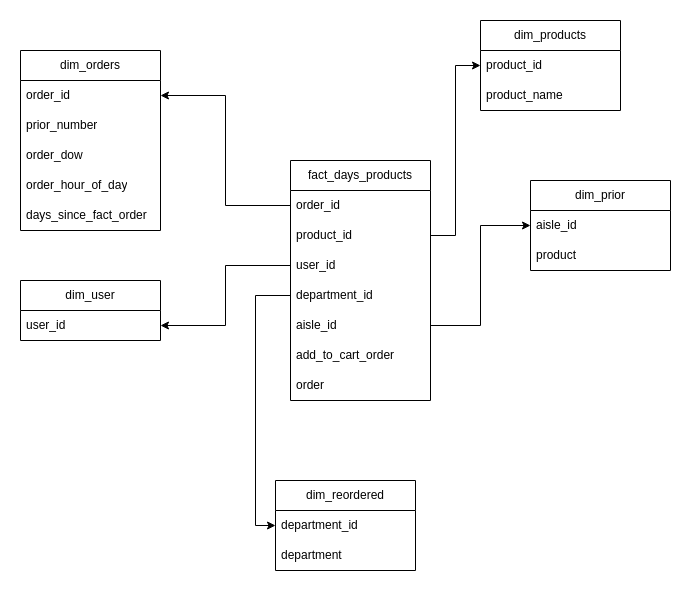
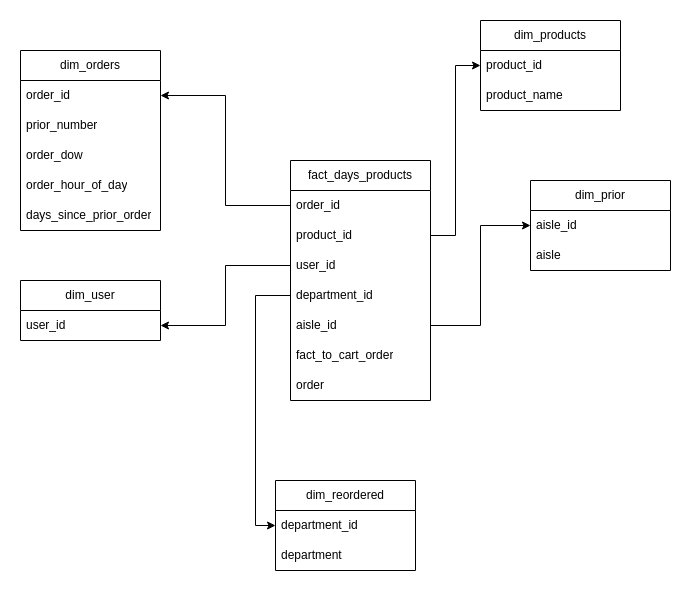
(92, 216) -> (92, 216)
(560, 256) -> (550, 256)
(354, 356) -> (357, 356)
